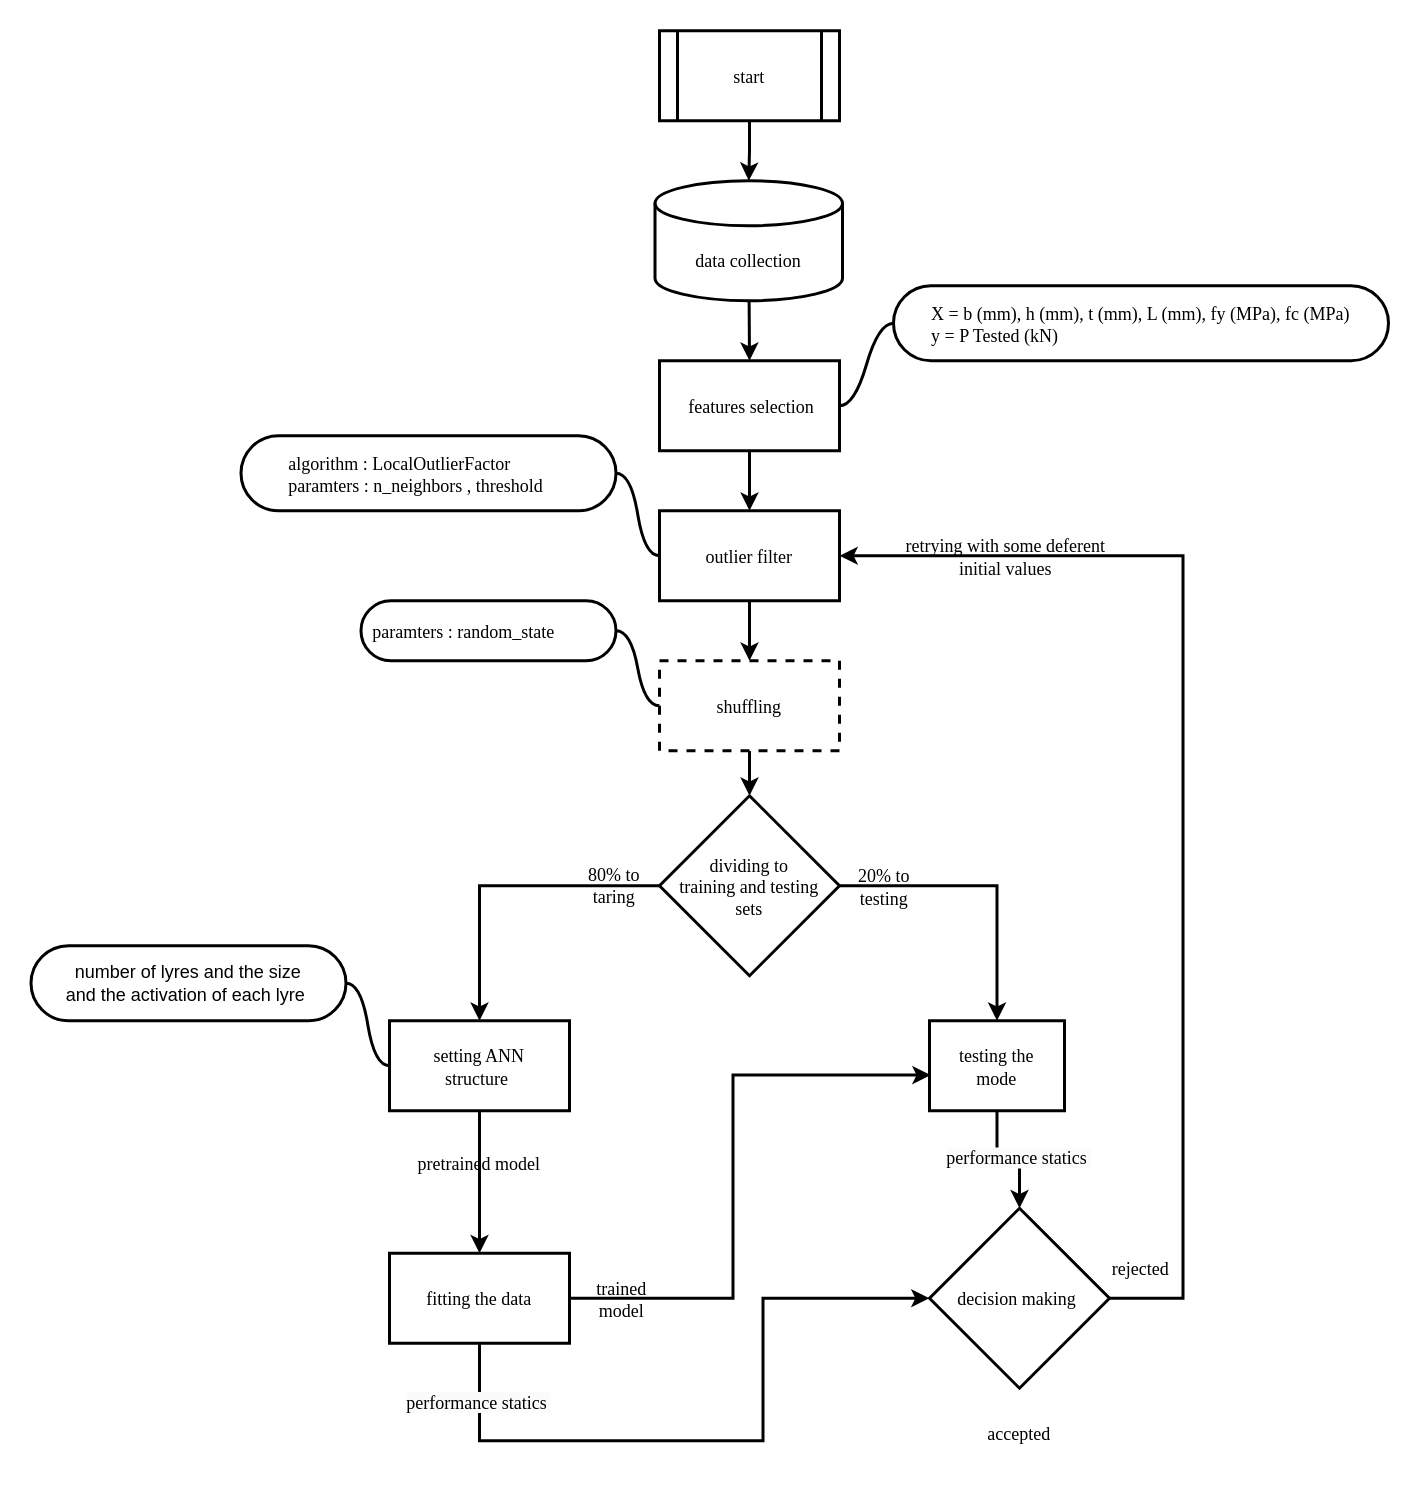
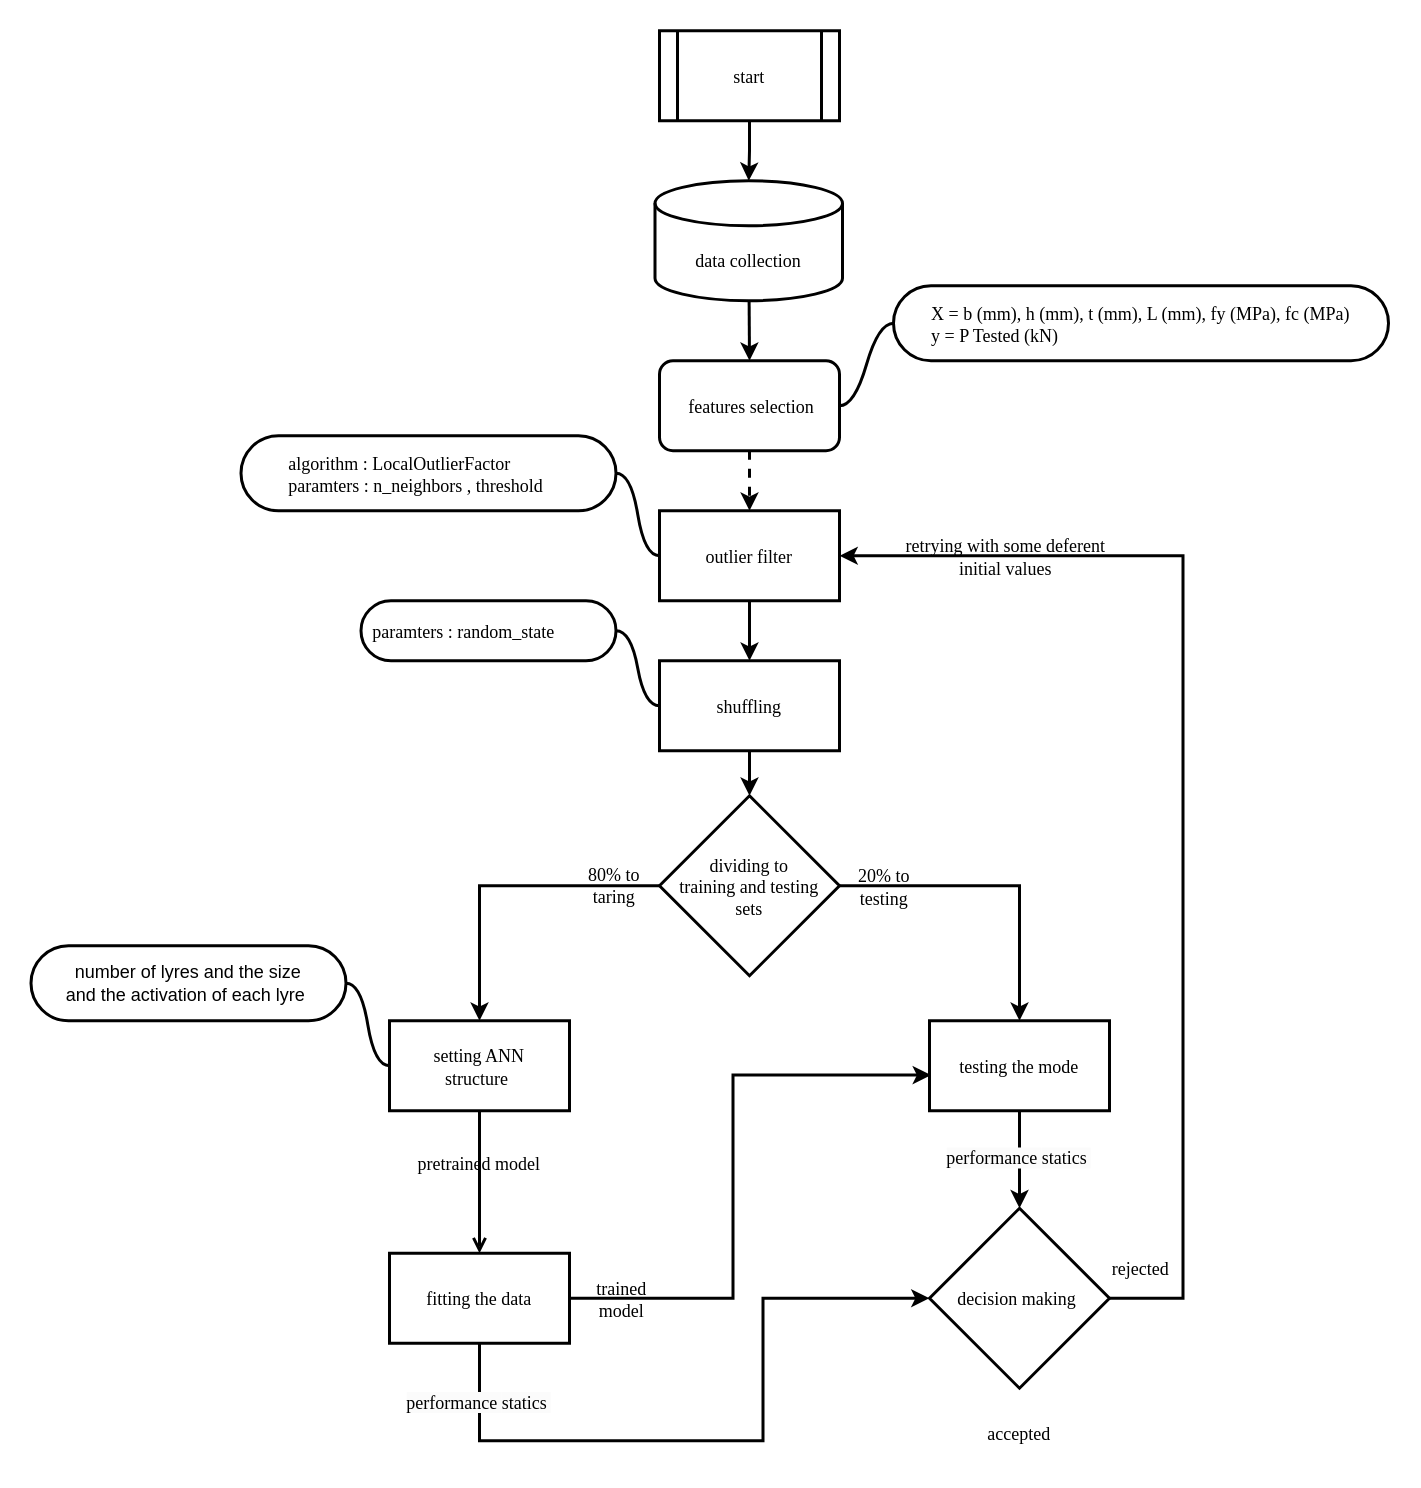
(749, 406) -> (749, 406)
(749, 478) -> (749, 478)
(749, 706) -> (749, 706)
(997, 1066) -> (1019, 1066)
(479, 1238) -> (479, 1240)
